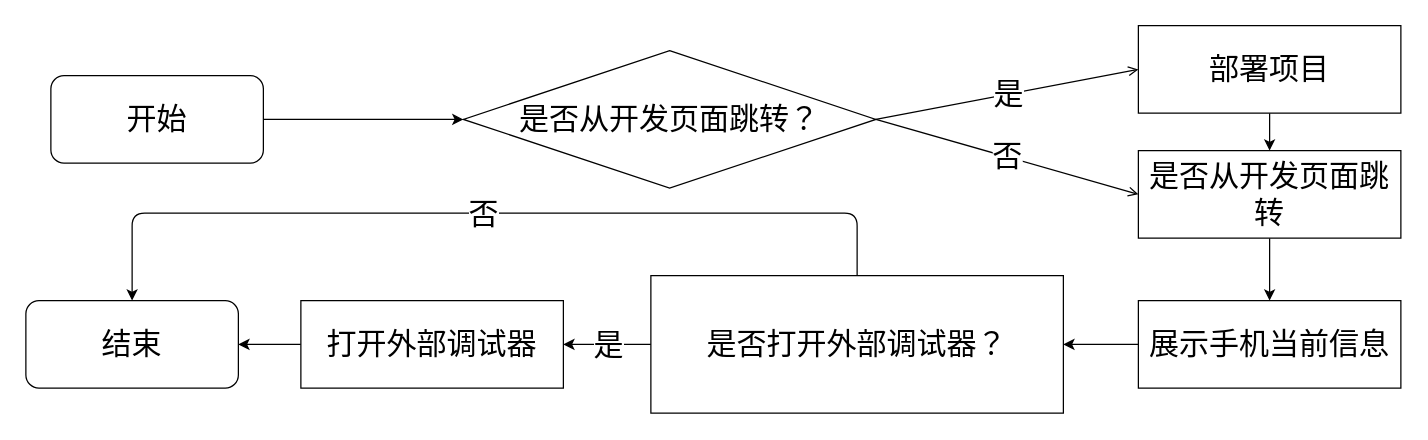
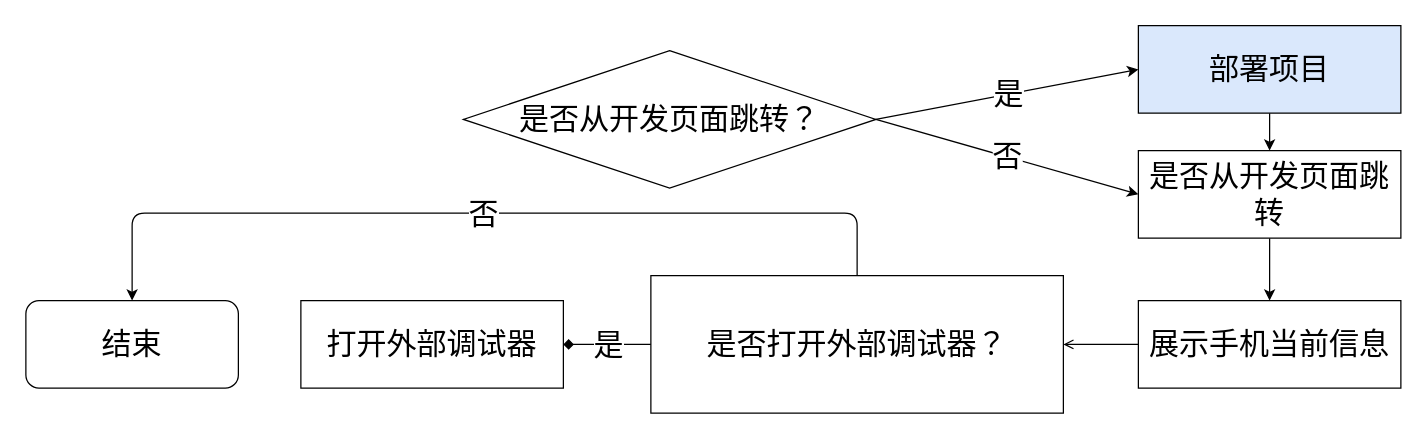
(1269, 69) -> (1269, 69)
(1130, 71) -> (1128, 71)
(157, 119) -> none
(359, 119) -> none
(1131, 192) -> (1129, 192)
(273, 344) -> none
(573, 344) -> (574, 344)
(1073, 344) -> (1070, 344)
